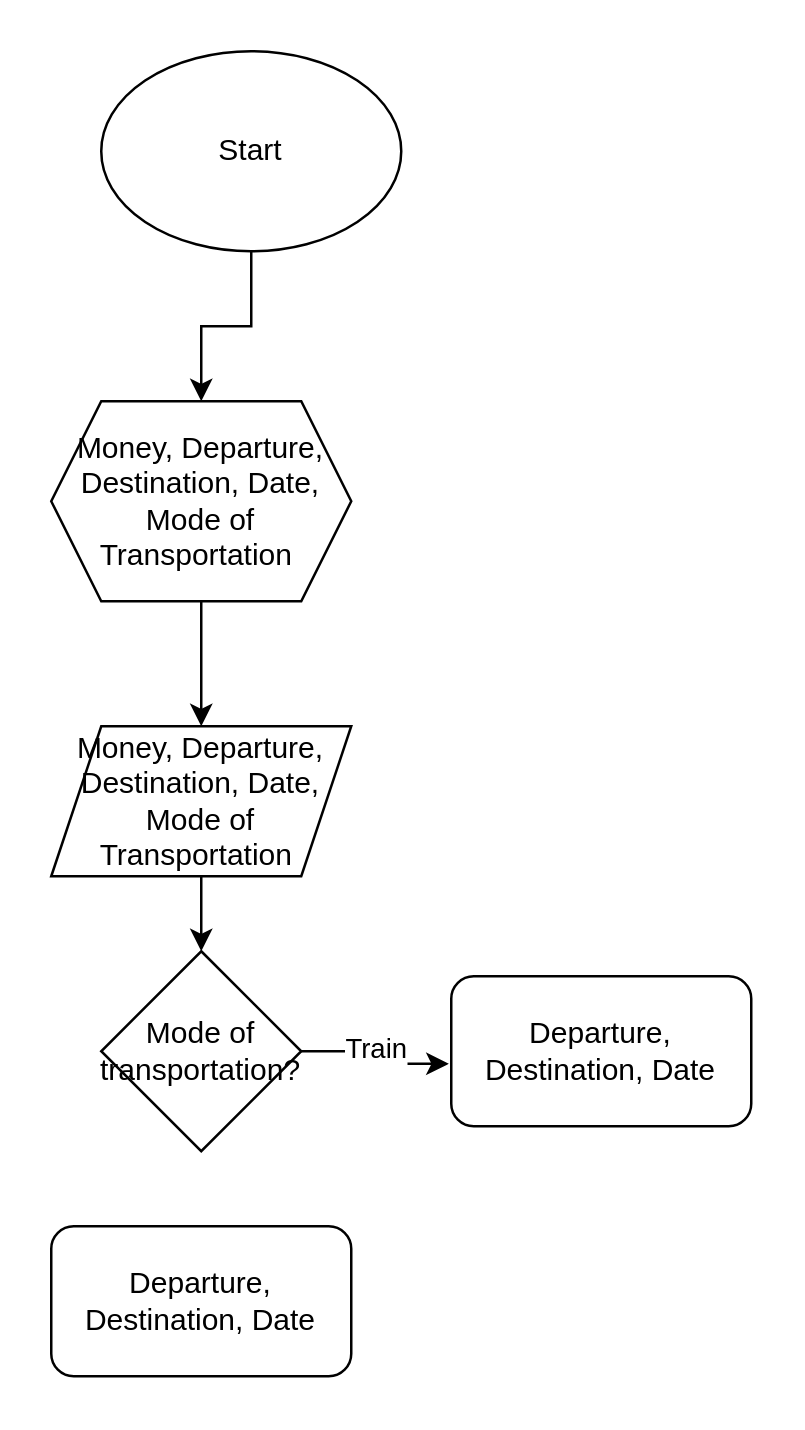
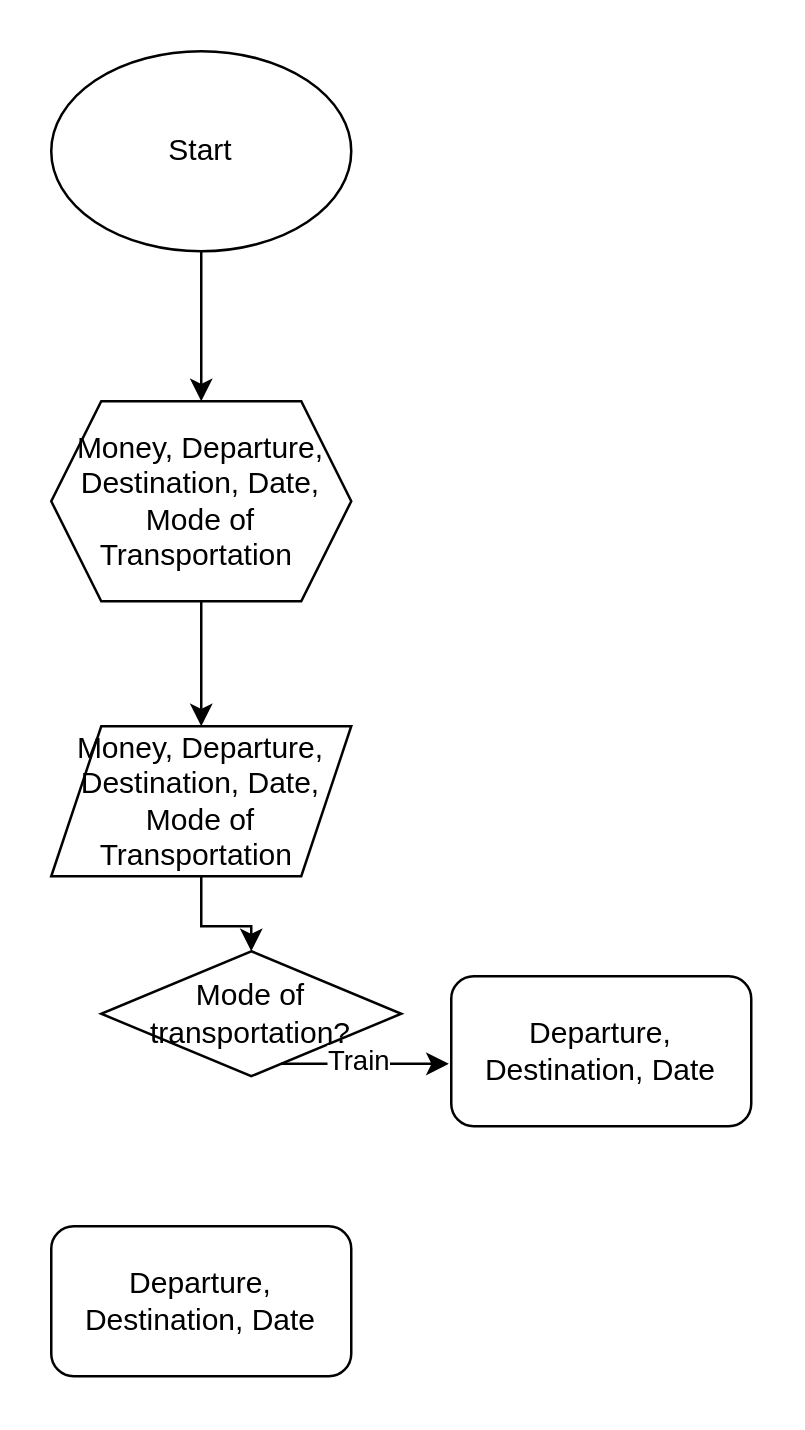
(251, 151) -> (201, 151)
(201, 1051) -> (251, 1014)
